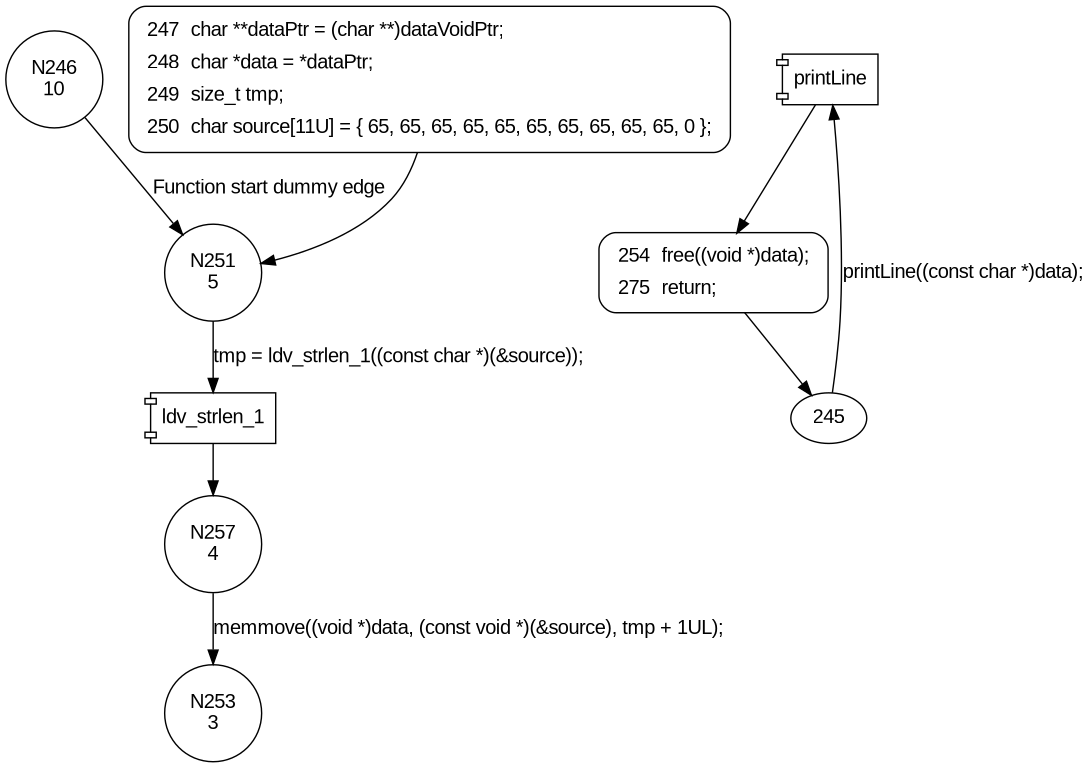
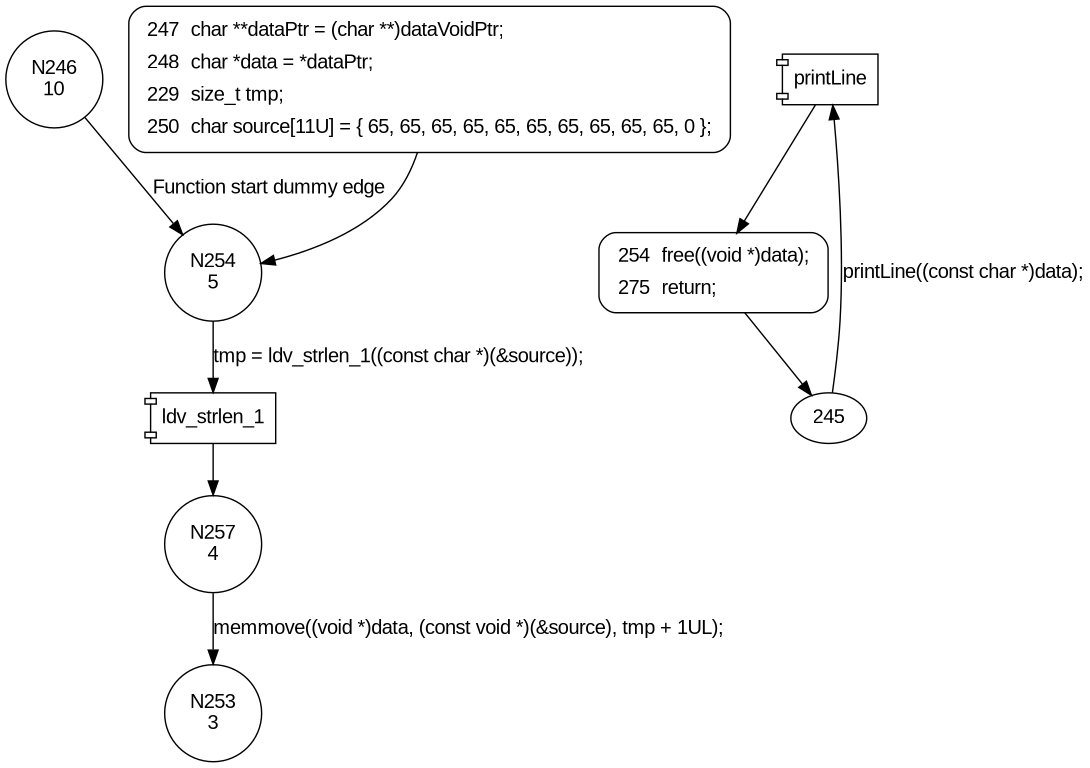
(163, 95) -> (163, 95)
(213, 273) -> (213, 273)
